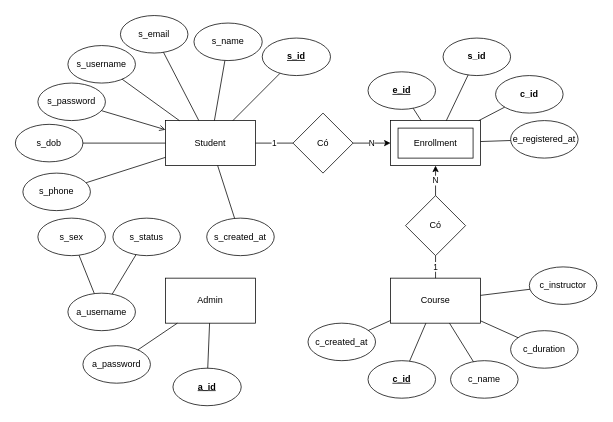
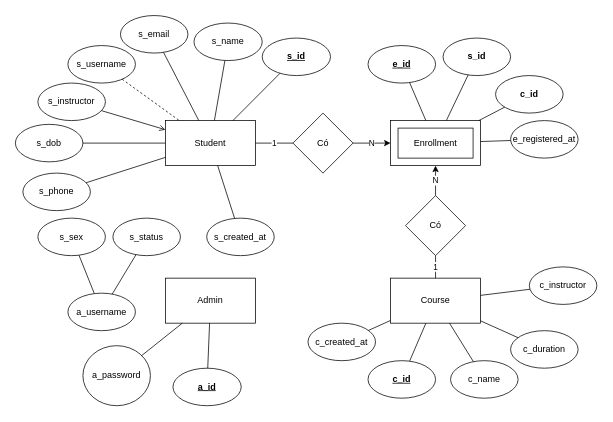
(402, 90) -> (402, 64)
(150, 99) -> (150, 99)
(72, 102) -> (72, 102)
(117, 364) -> (117, 375)
